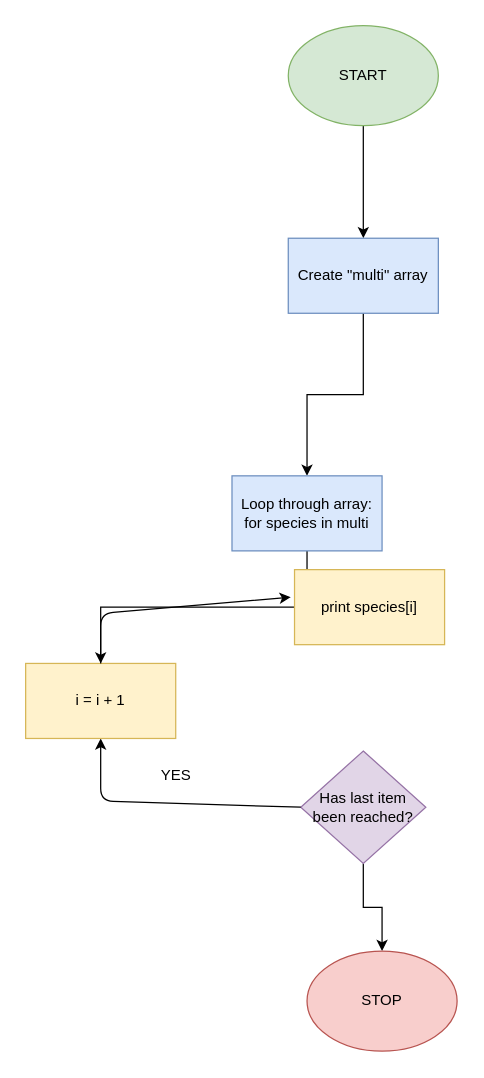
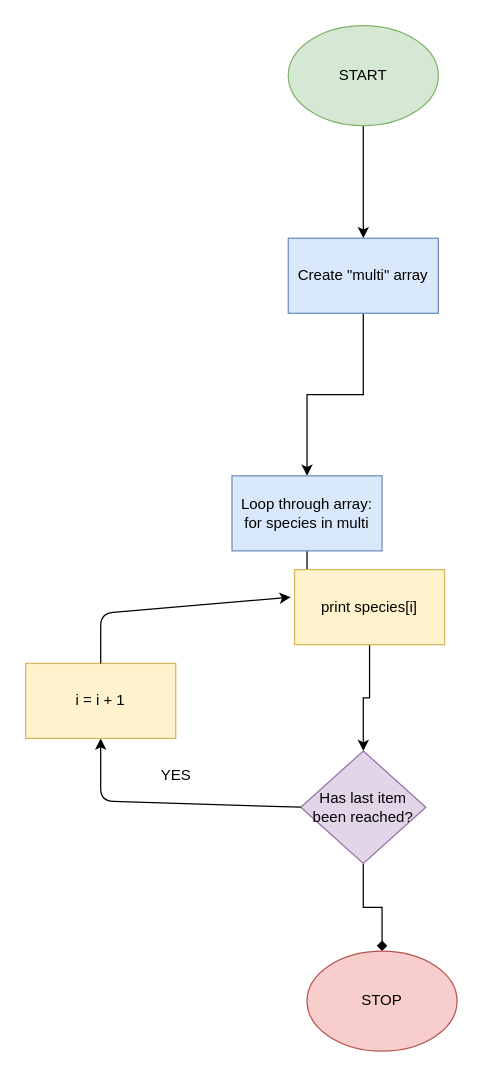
(244, 607) -> (369, 696)
(382, 941) -> (382, 940)
